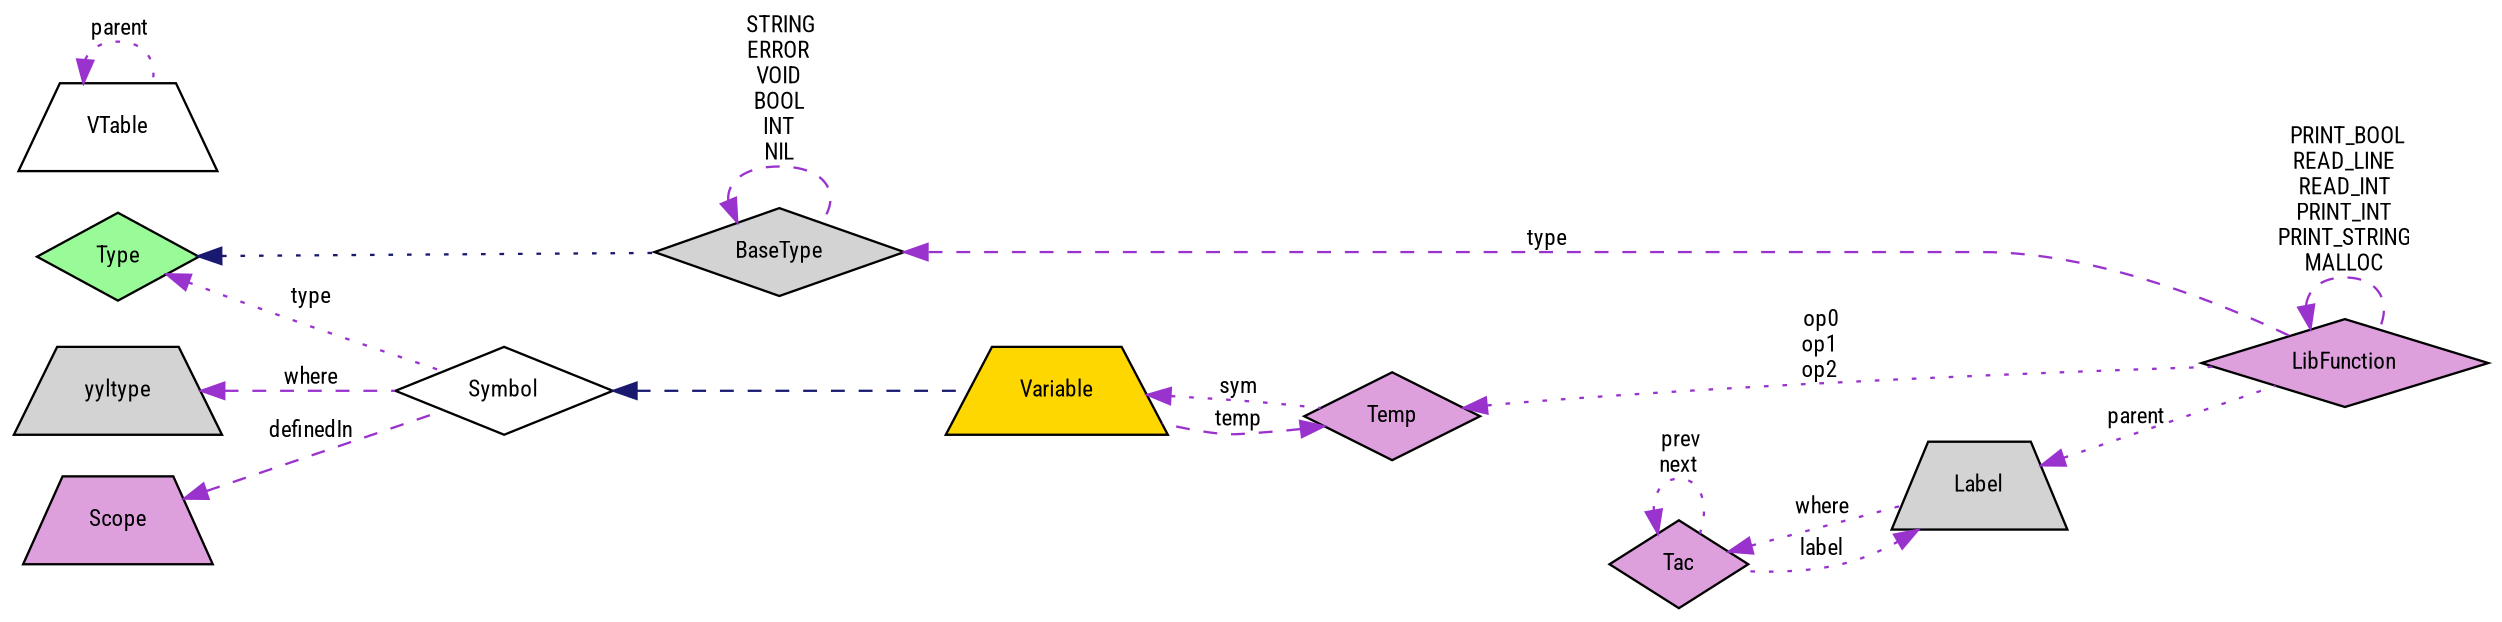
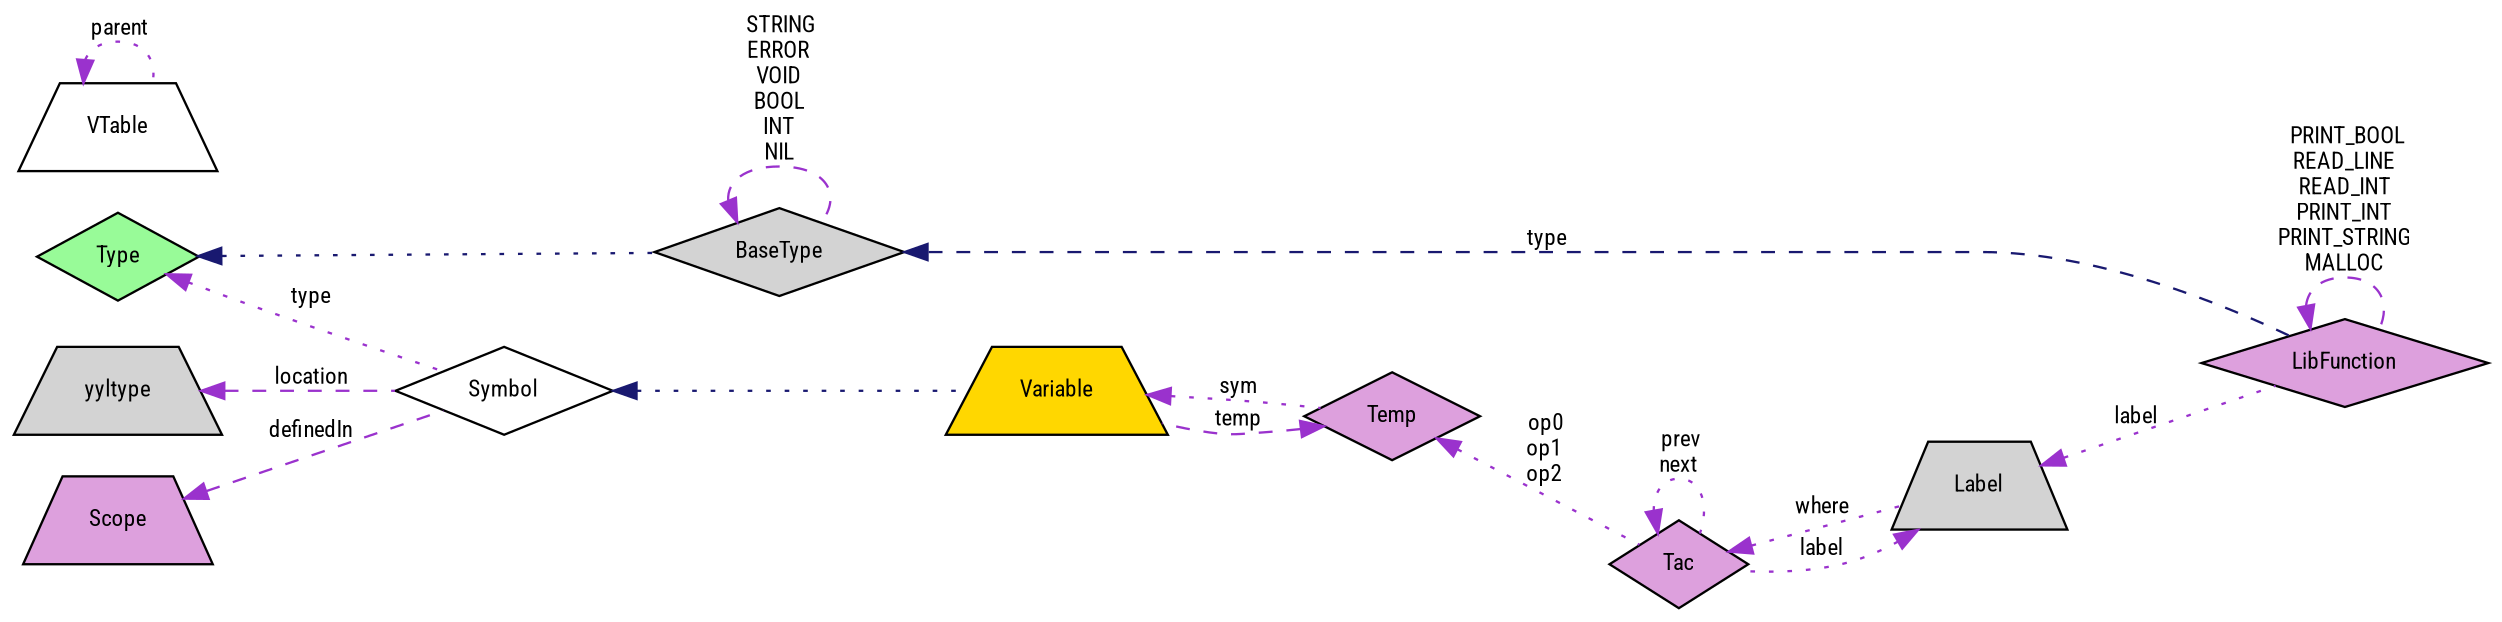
(1616, 252) -> (1616, 252)
(309, 378) -> (309, 378)
(1850, 382) -> (1548, 497)
(803, 391) -> (803, 391)
(2134, 417) -> (2134, 417)
